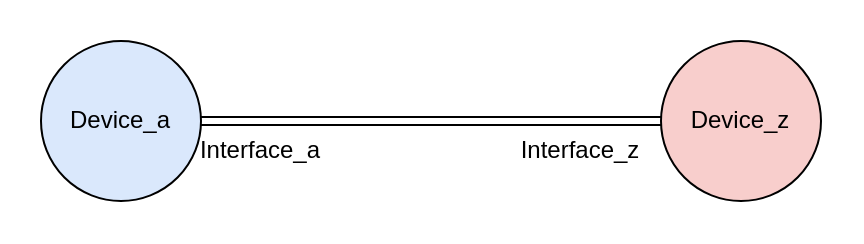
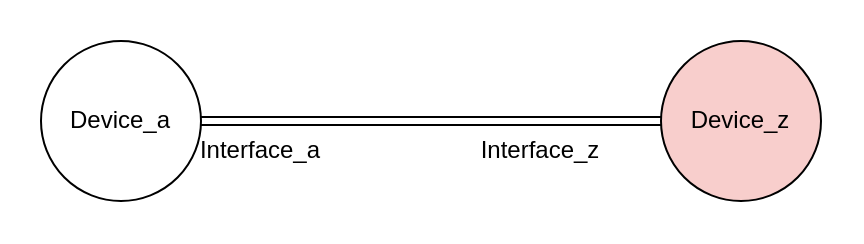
(121, 121) -> (121, 121)
(581, 151) -> (541, 151)
